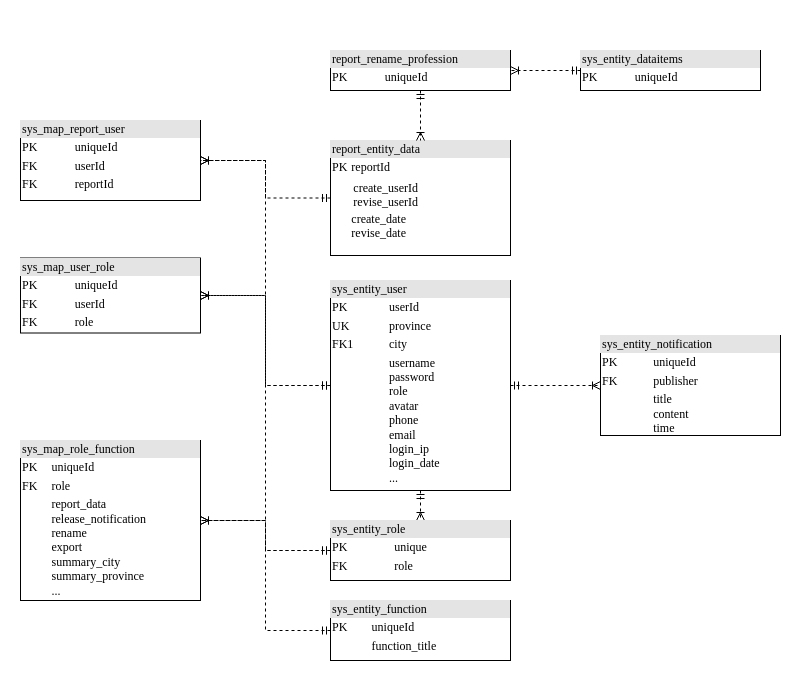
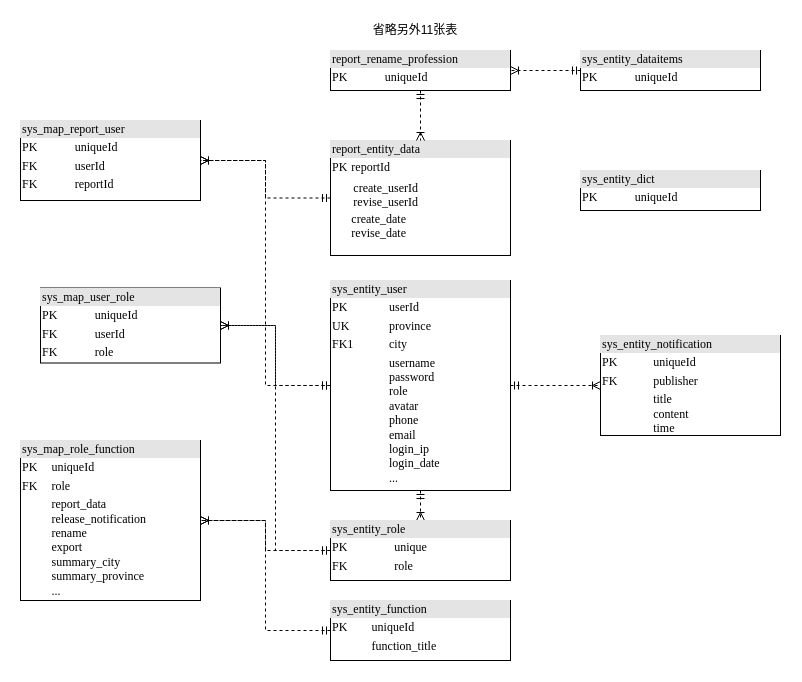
none -> (416, 31)
none -> (671, 191)
(111, 296) -> (131, 326)
